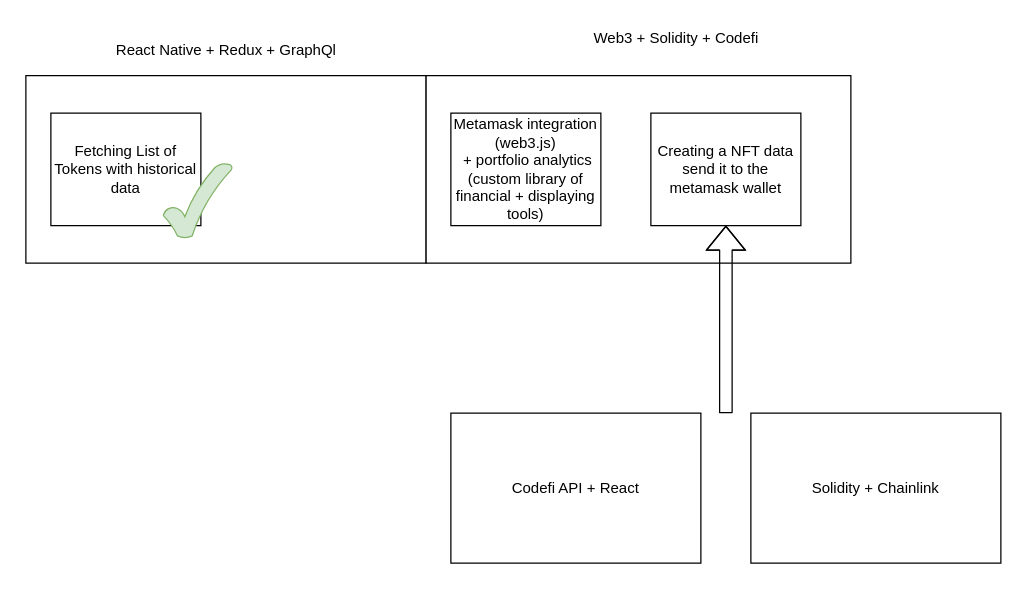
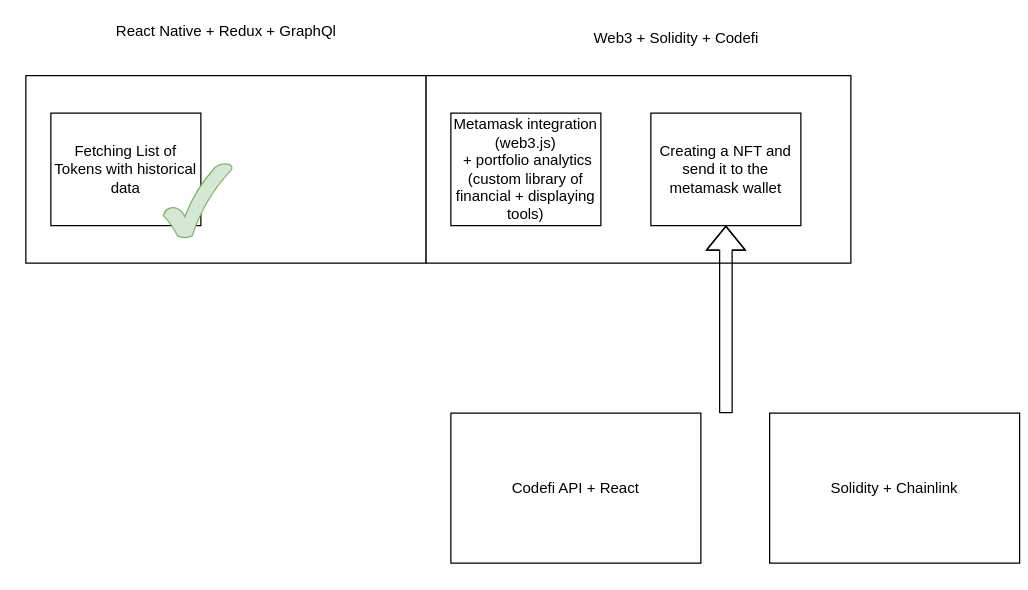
(226, 51) -> (226, 32)
(726, 169) -> (726, 169)
(876, 488) -> (894, 488)
